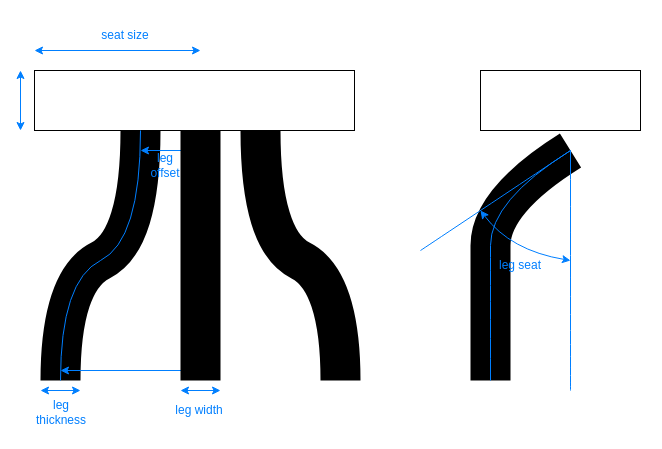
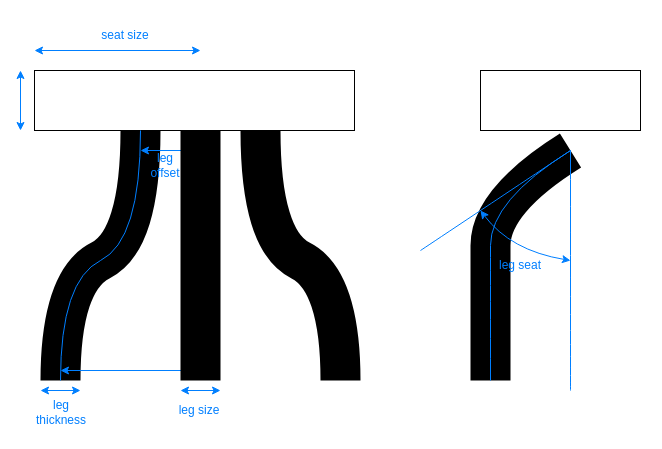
(200, 411) -> (200, 411)
